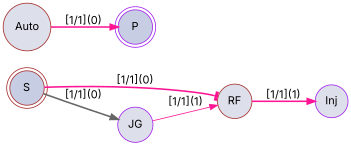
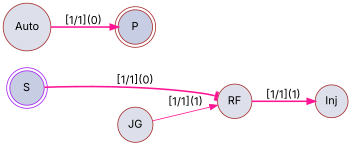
(135, 27) -> (135, 27)
(27, 88) -> (27, 88)
(332, 101) -> (332, 101)
(77, 105) -> none
(135, 125) -> (135, 125)
